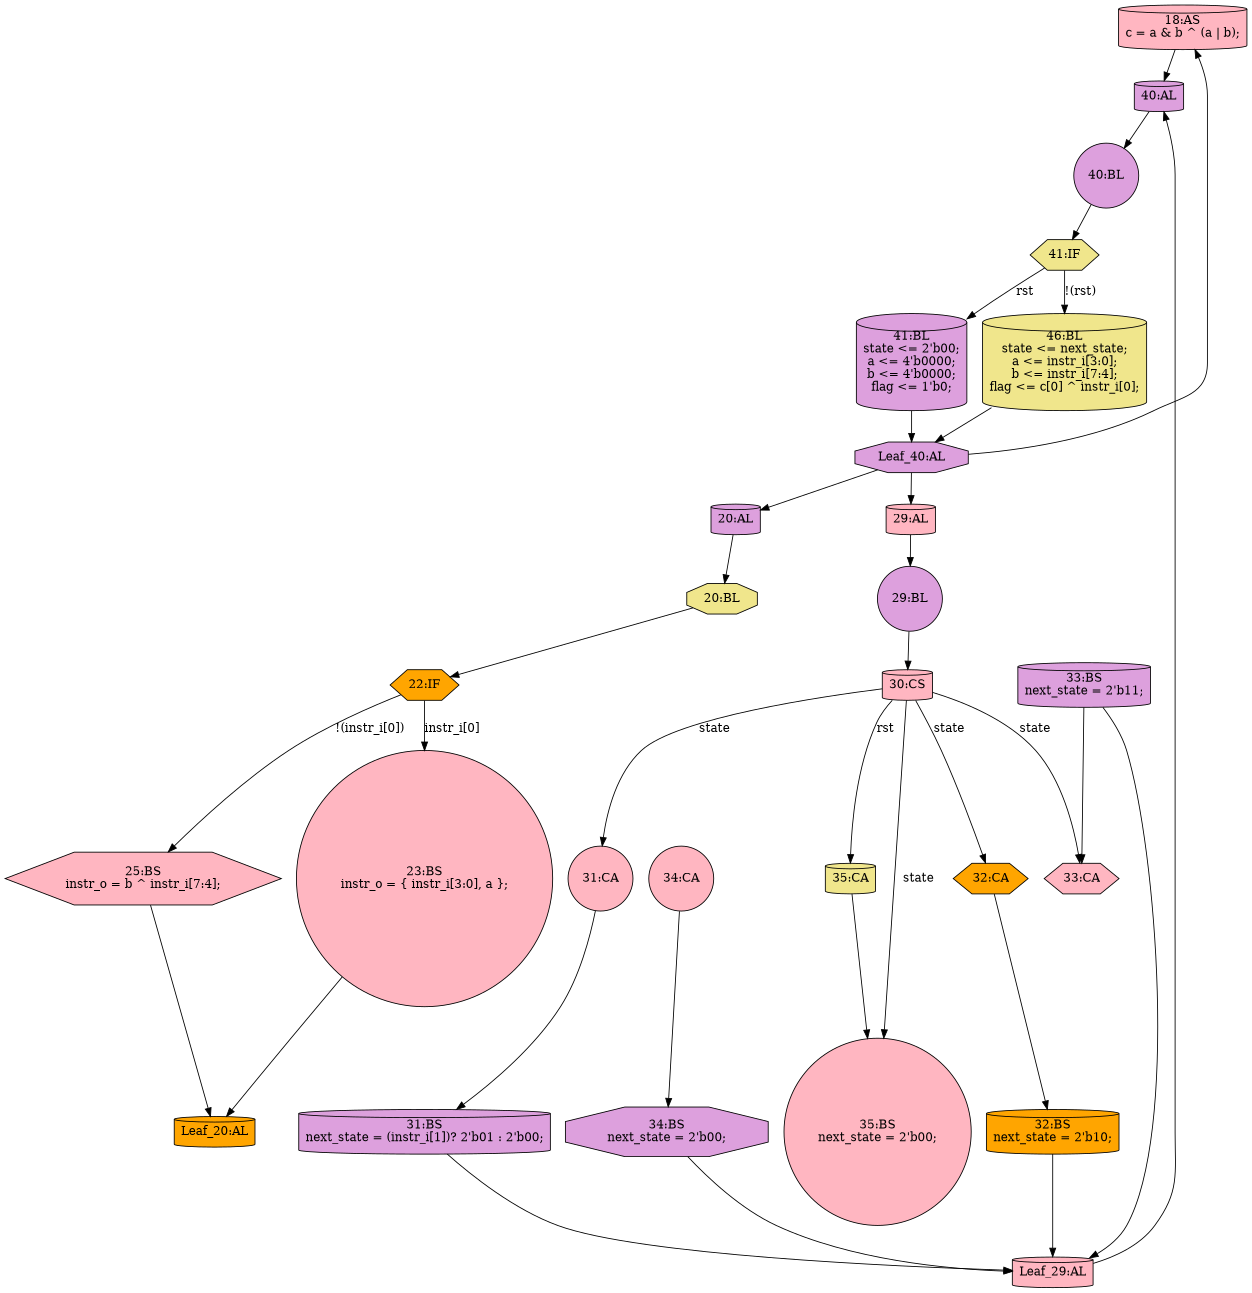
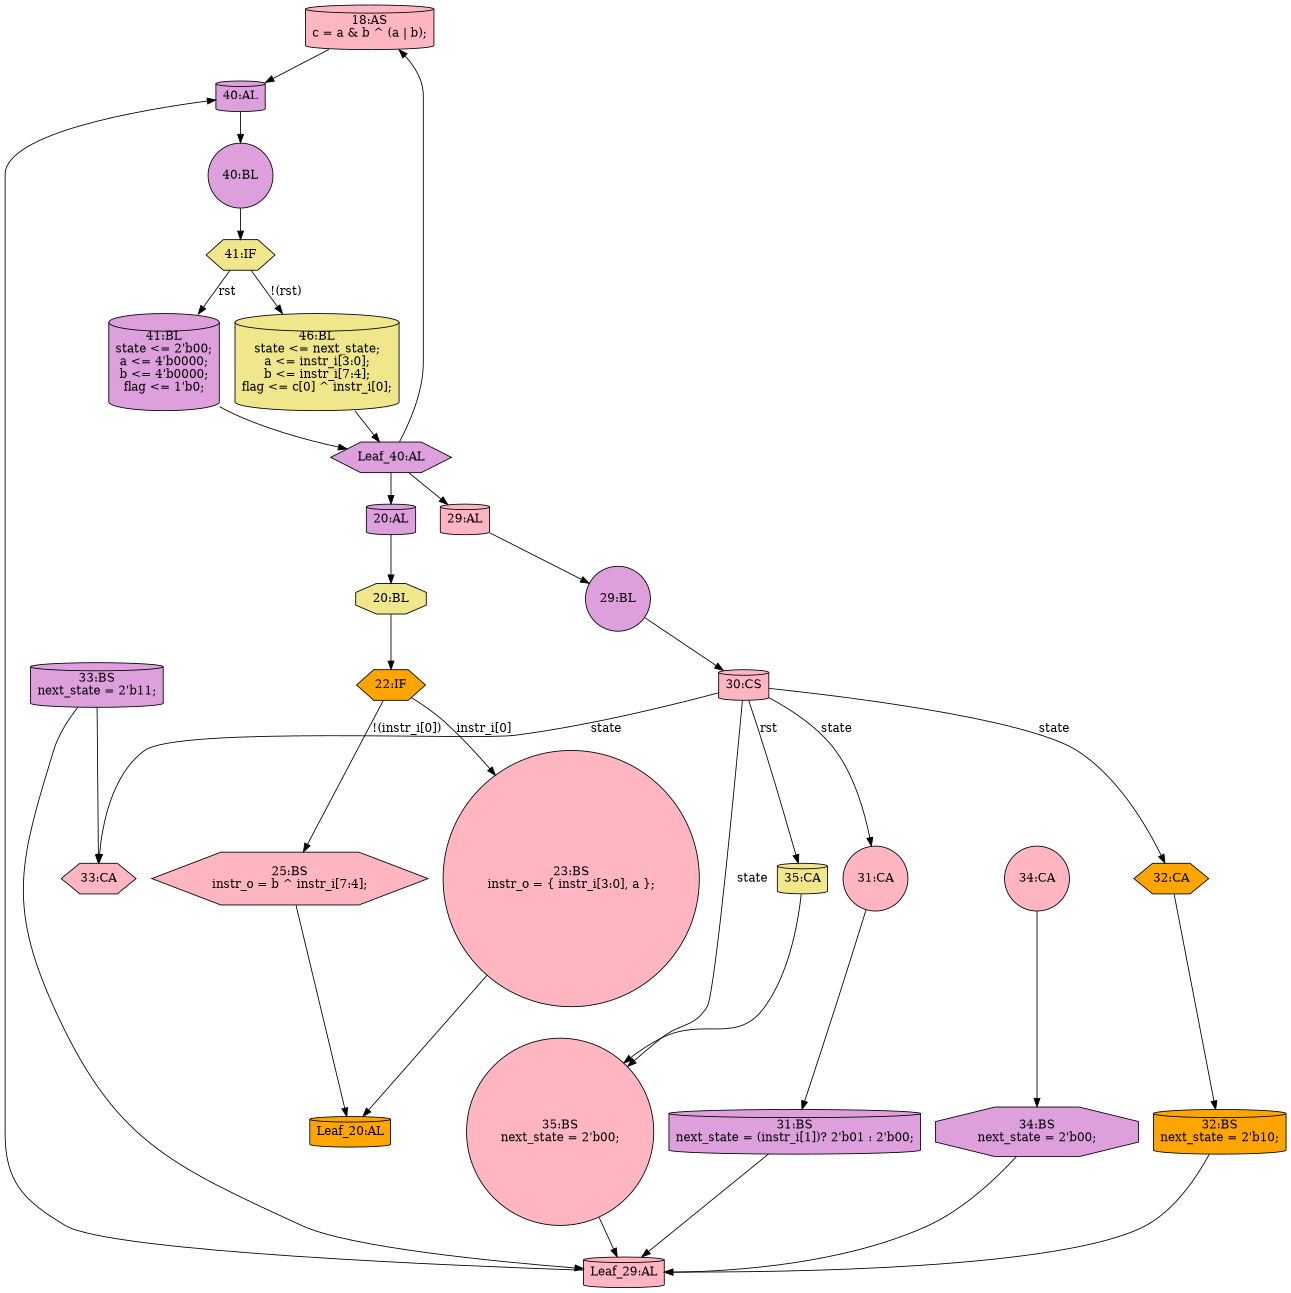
(912, 457) -> (391, 457)
none -> (606, 1233)
